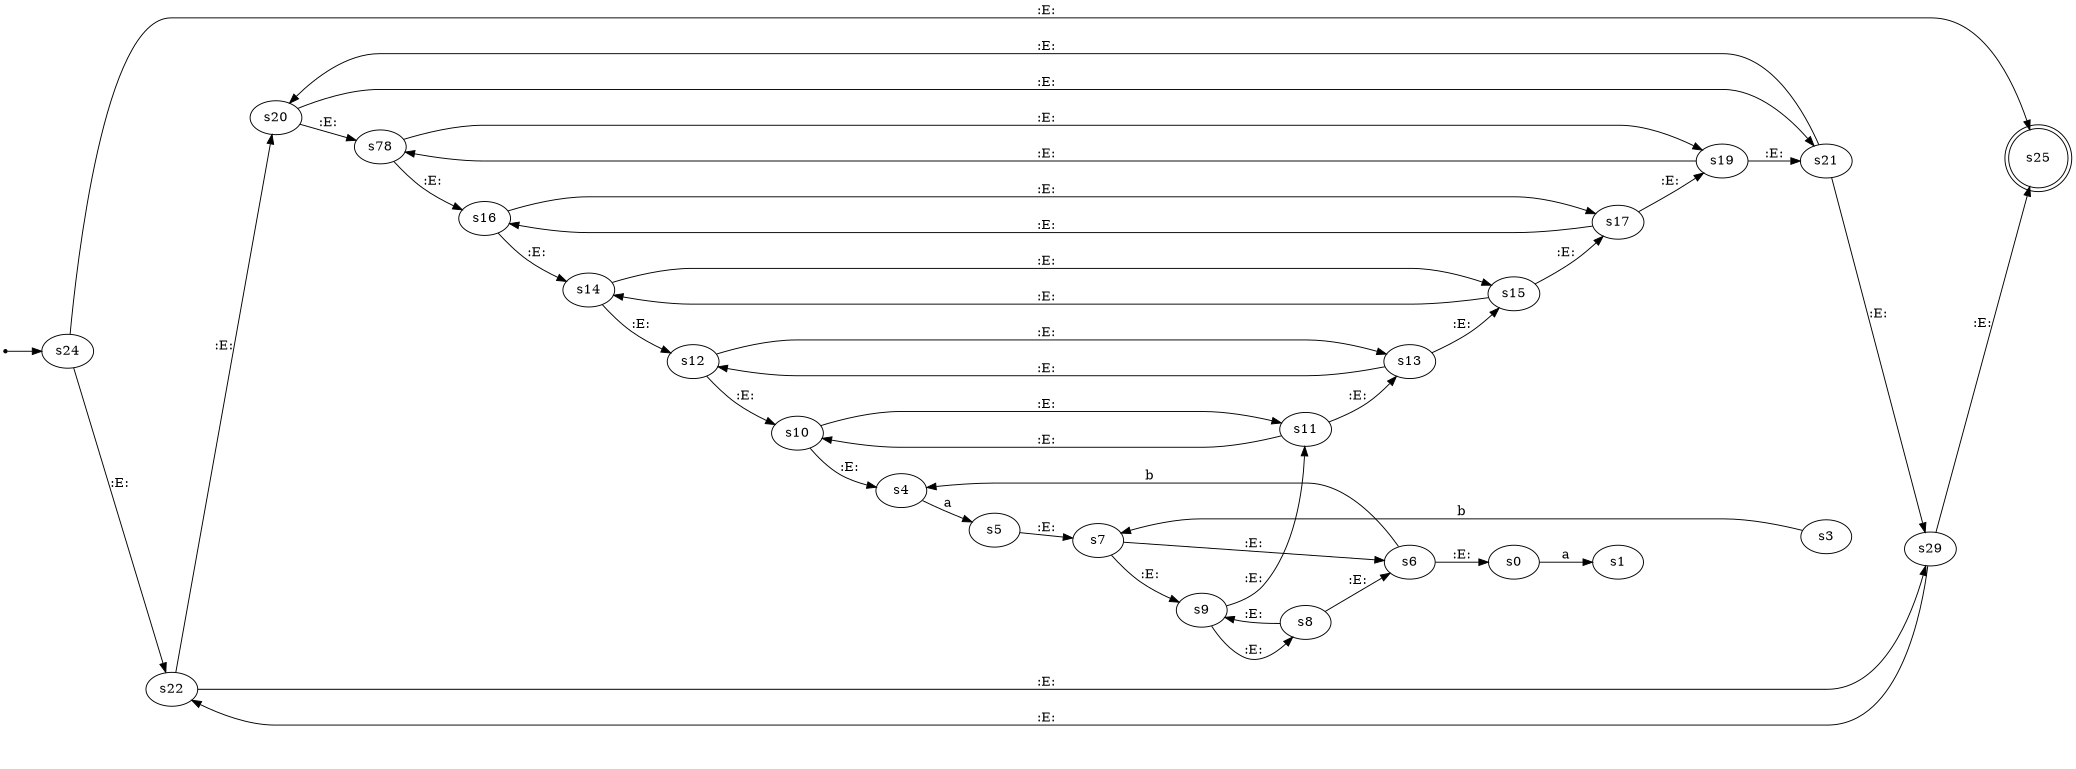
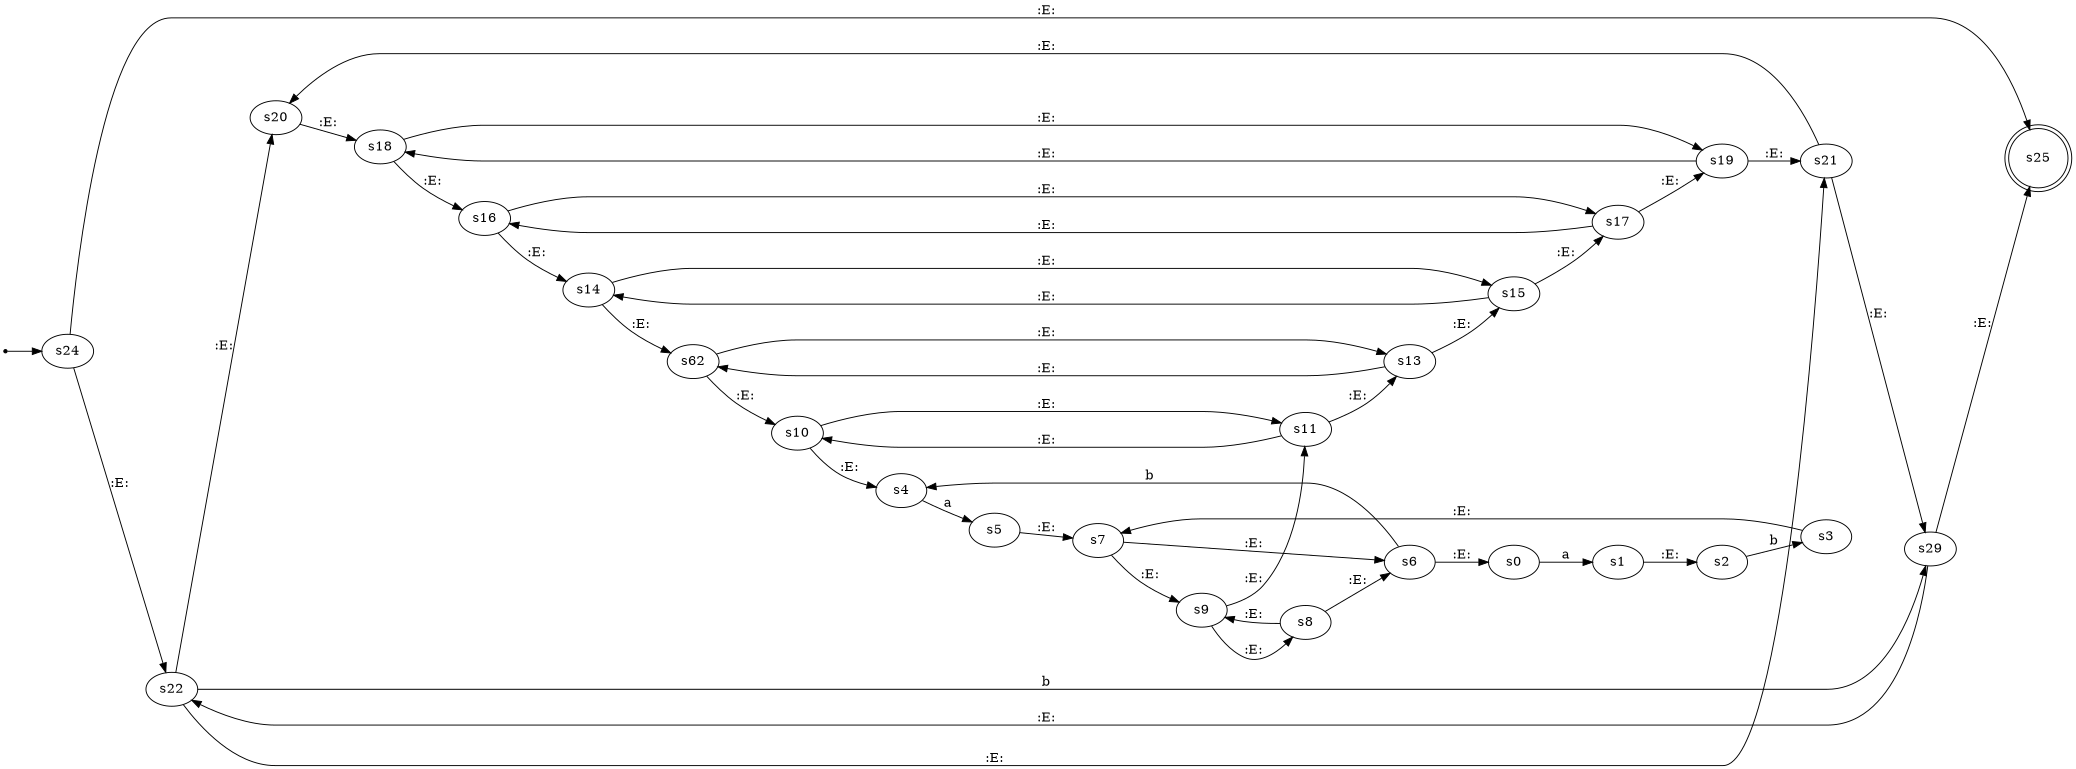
(1059, 89) -> (1239, 766)
(380, 147) -> (380, 147)
(693, 362) -> (693, 362)
(1462, 512) -> (1462, 512)
none -> (1722, 562)
(1046, 682) -> (1046, 682)
